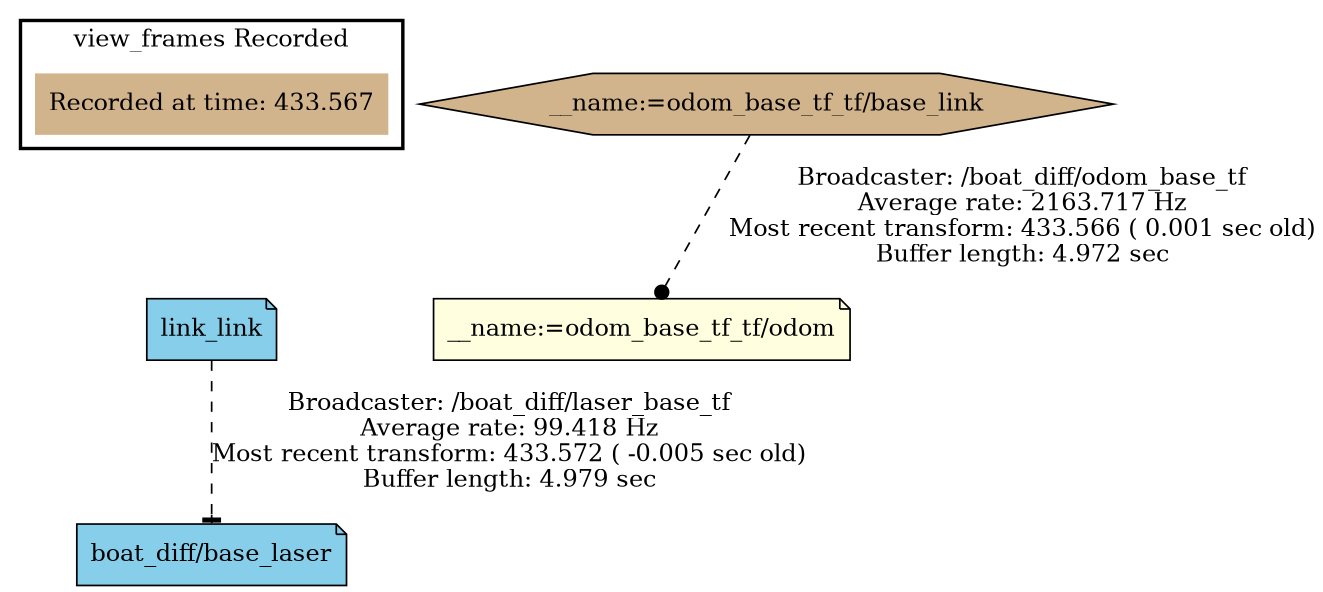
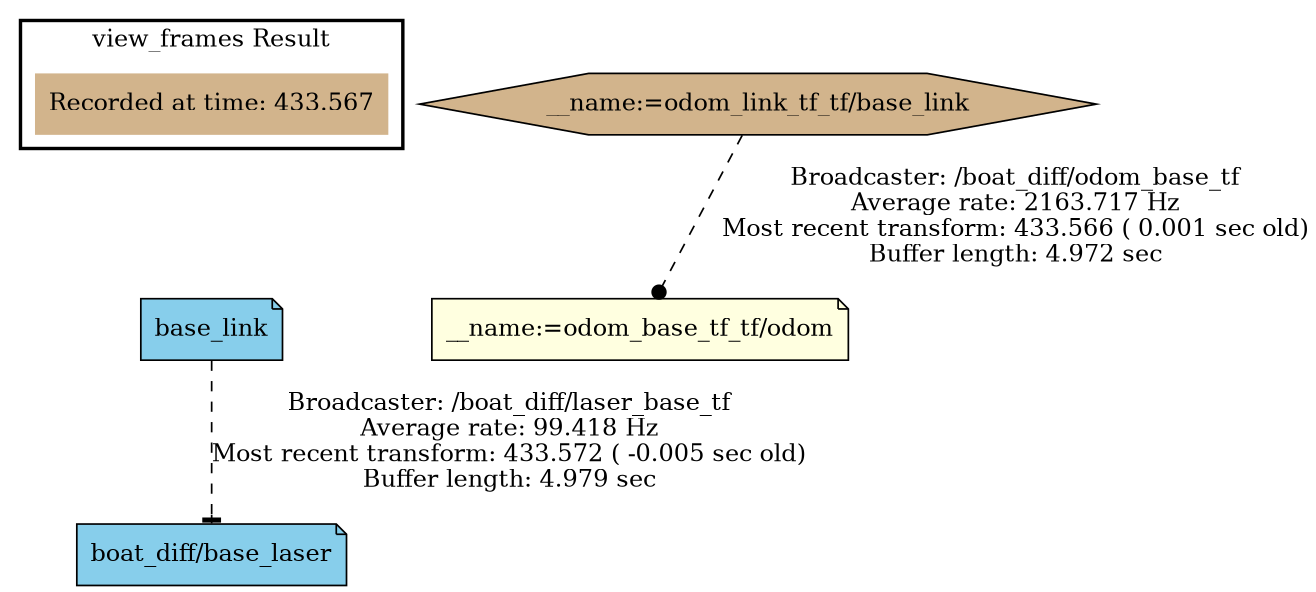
(212, 40) -> (212, 40)
(766, 104) -> (758, 104)
(212, 329) -> (212, 329)
